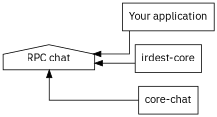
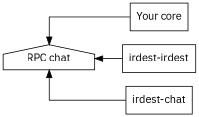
(168, 17) -> (159, 17)
(168, 59) -> (159, 59)
(168, 100) -> (159, 100)
